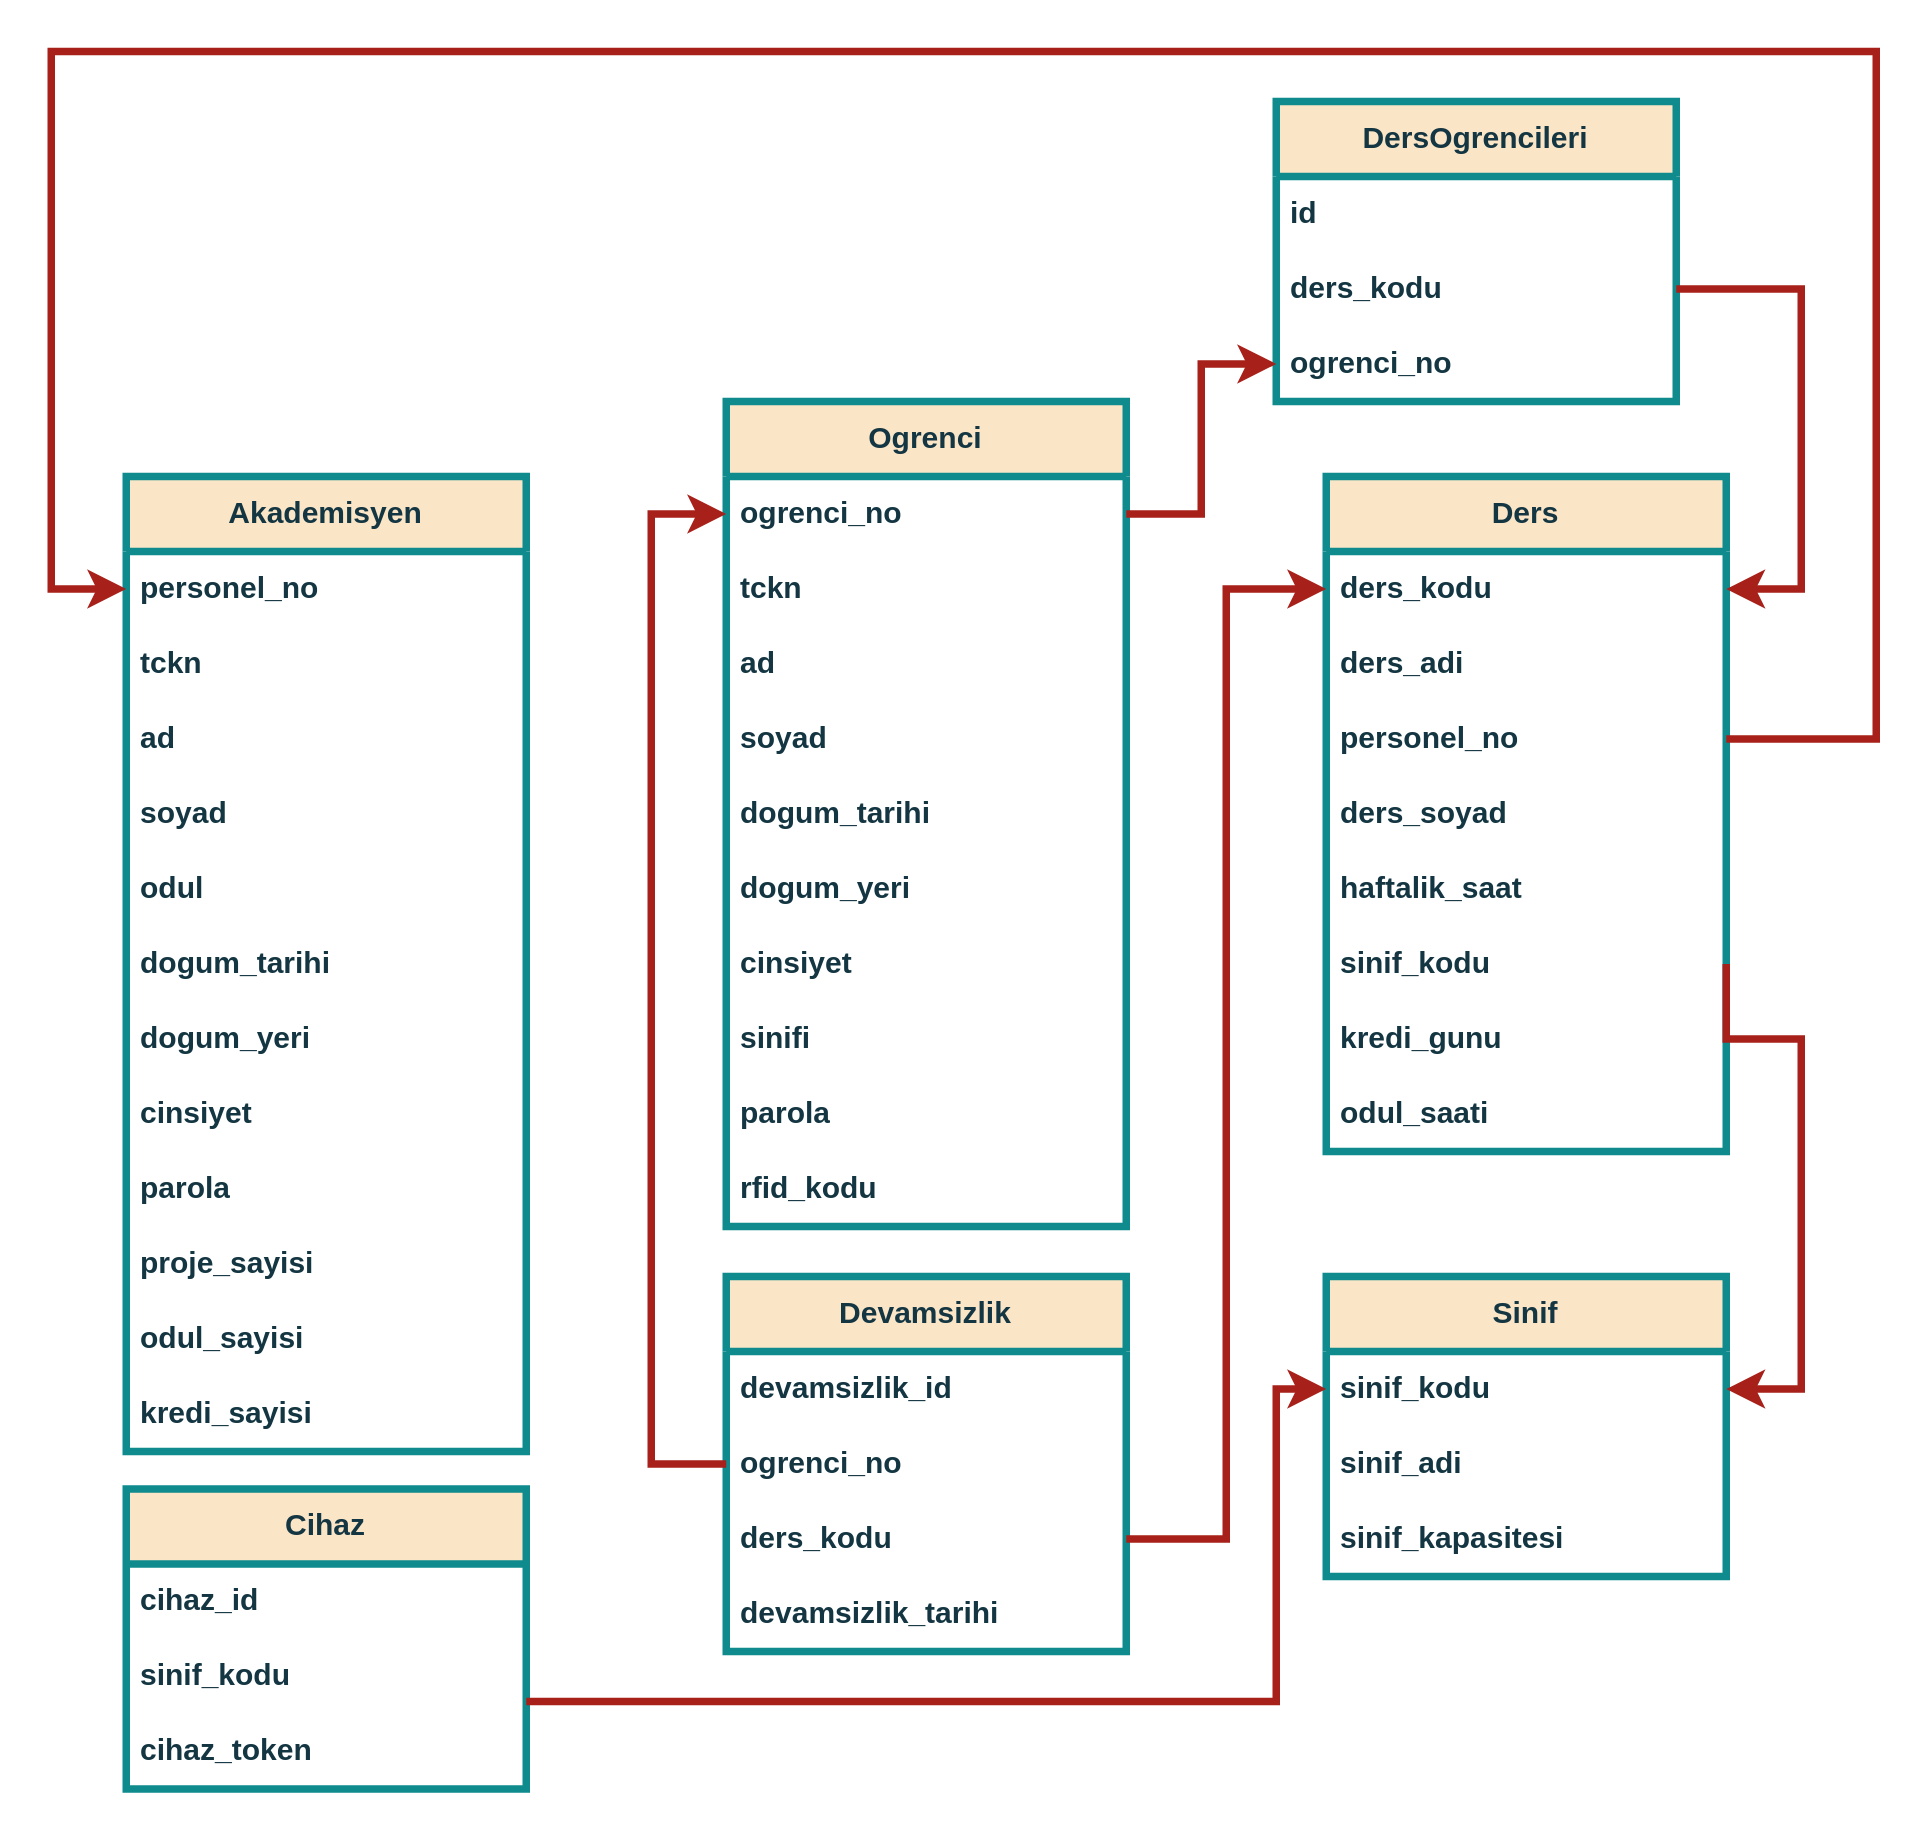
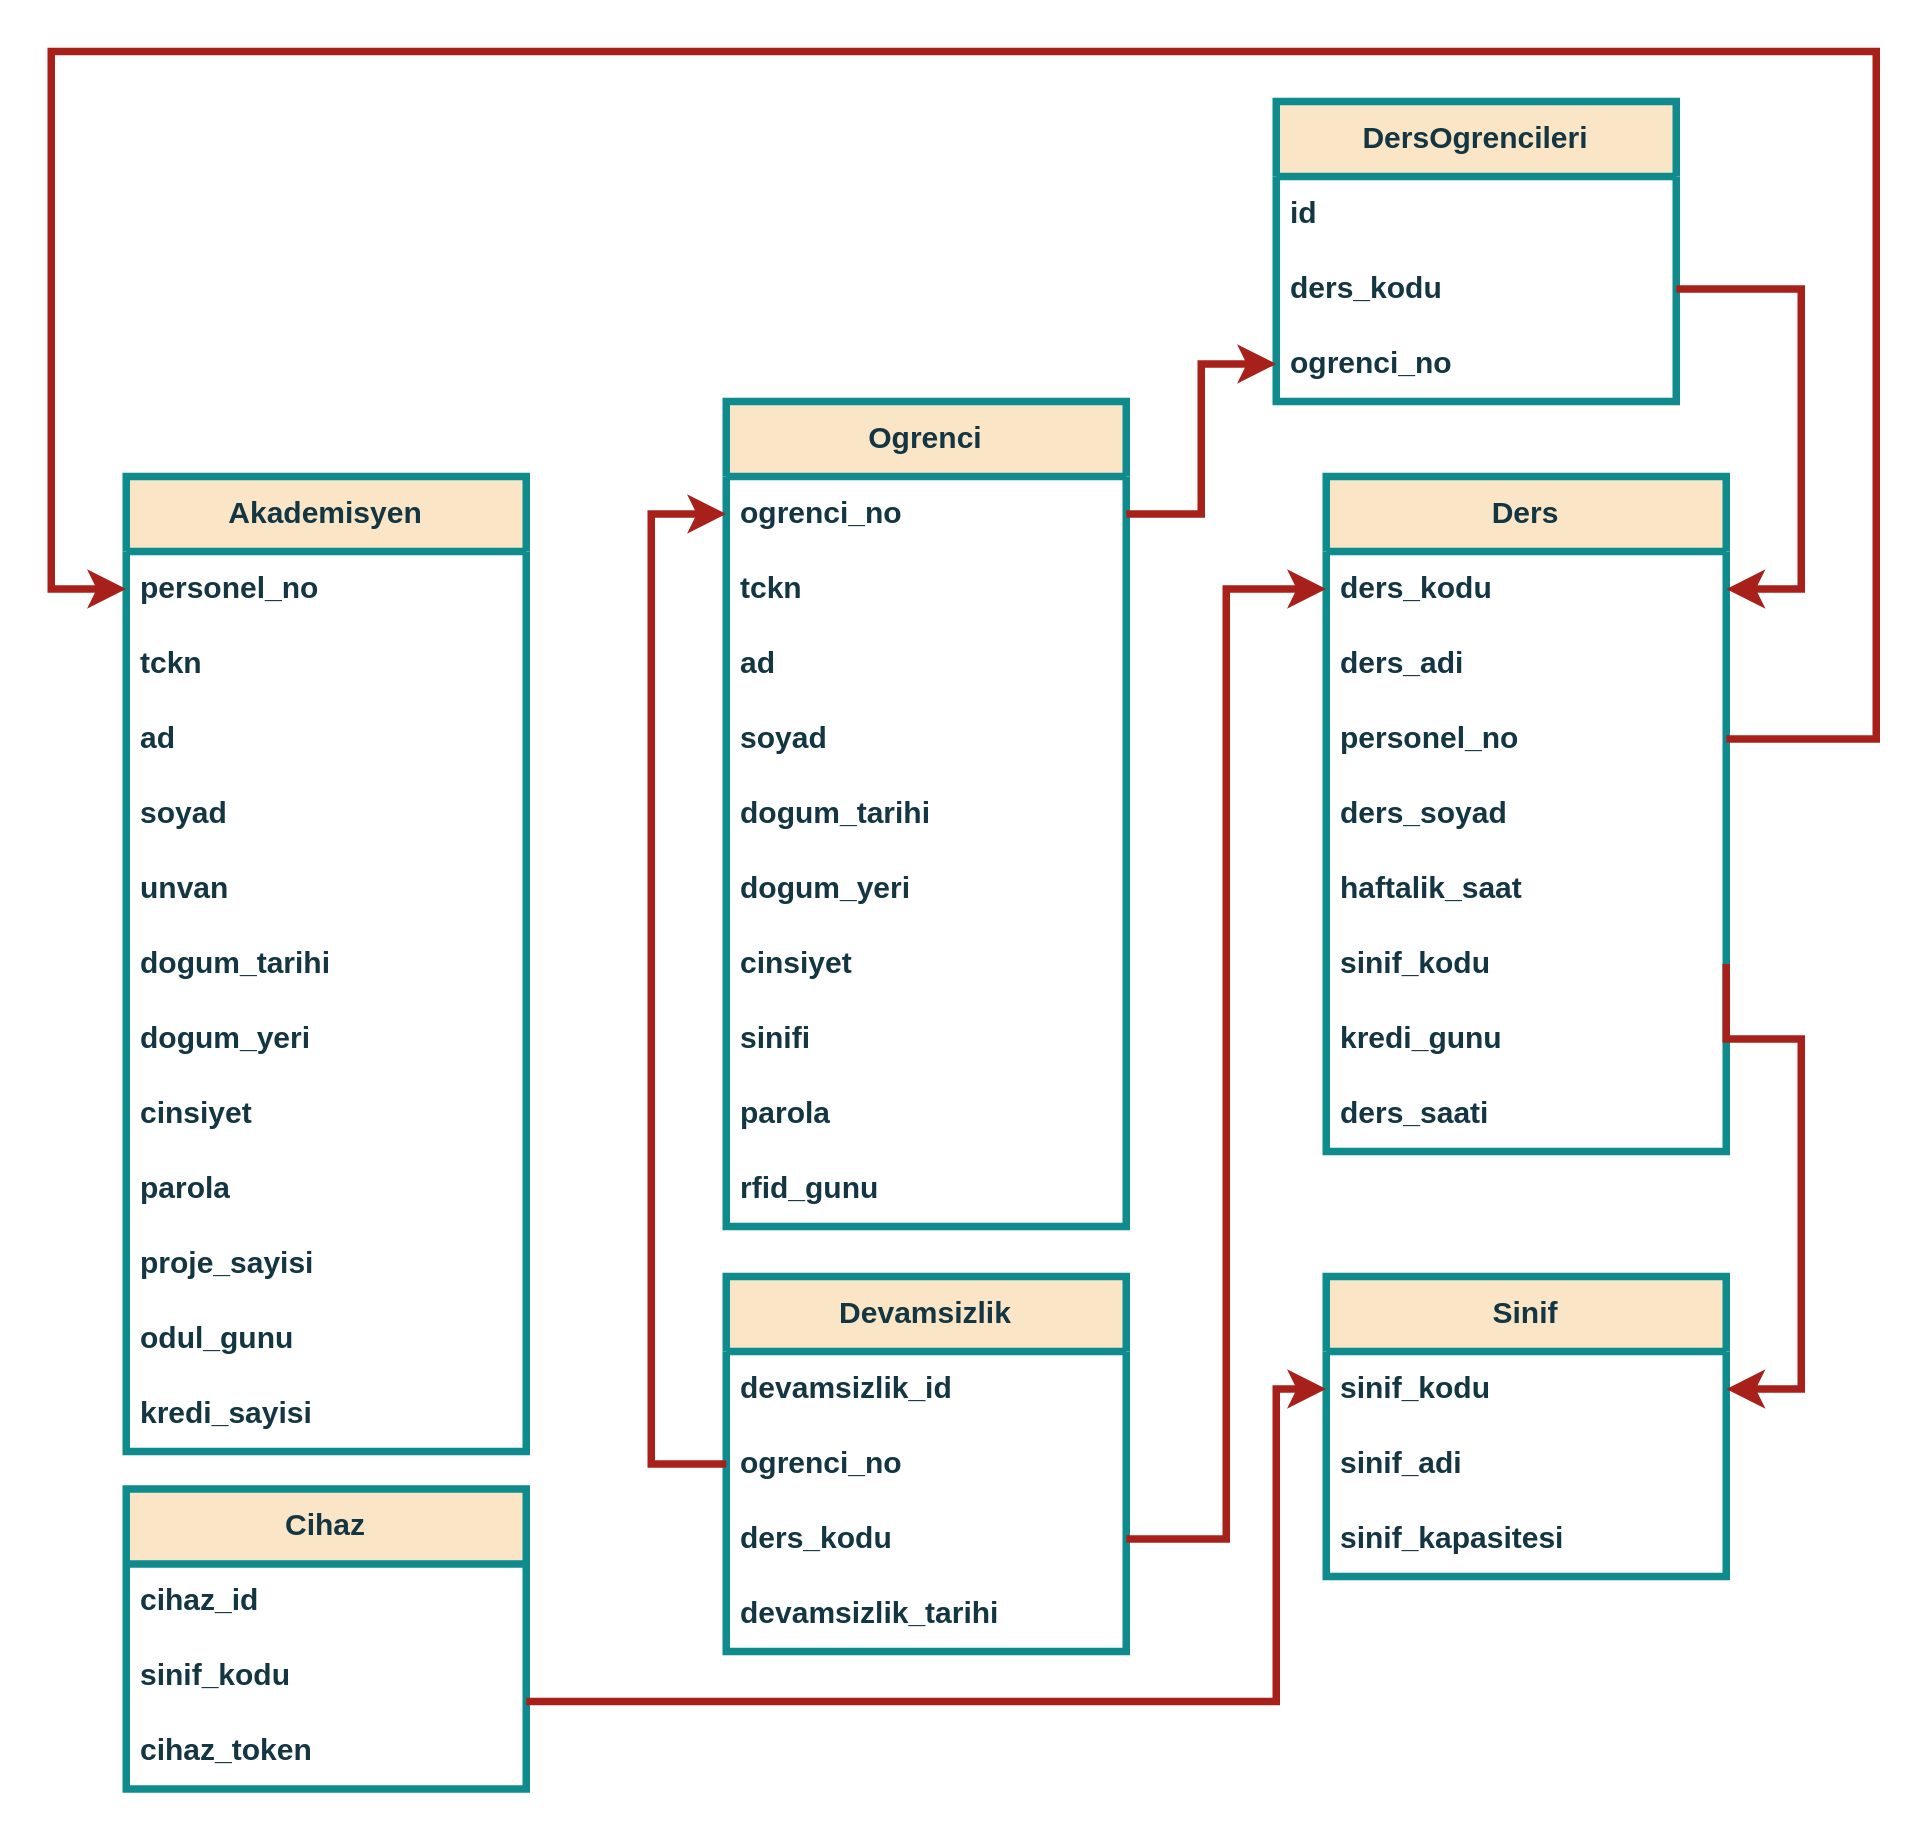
(171, 889) -> (183, 889)
(1417, 1114) -> (1421, 1114)
(813, 1189) -> (813, 1189)
(222, 1339) -> (213, 1339)
